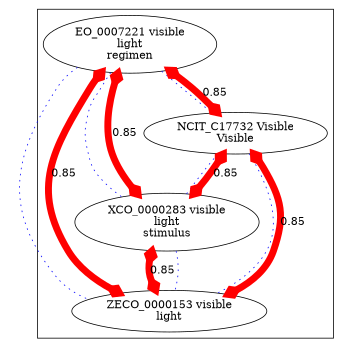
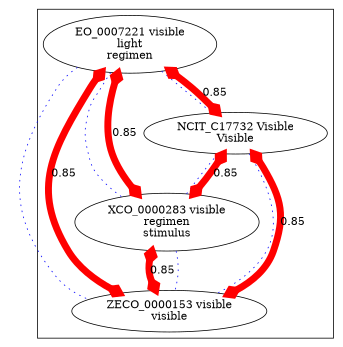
(167, 222) -> (167, 222)
(169, 311) -> (169, 311)
